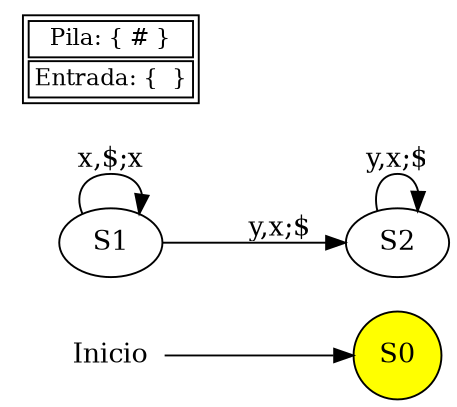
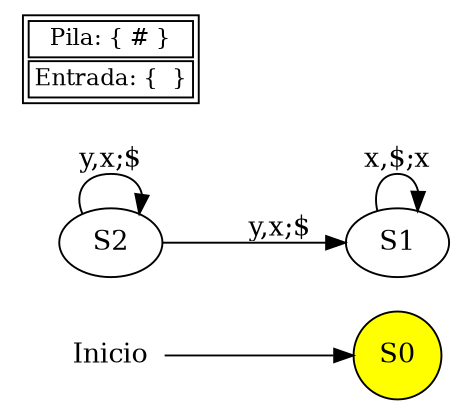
(244, 243) -> (244, 243)
